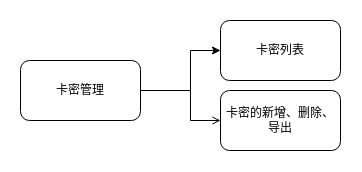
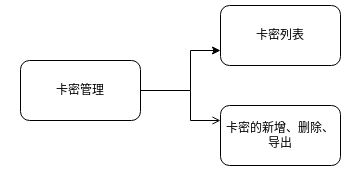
(281, 51) -> (281, 36)
(281, 121) -> (281, 136)
